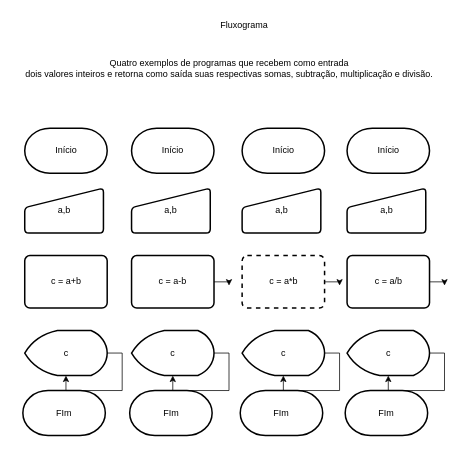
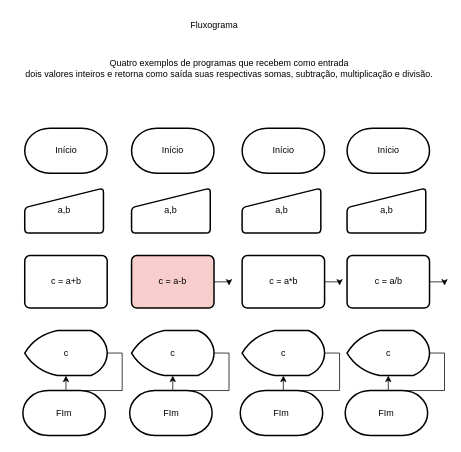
(244, 30) -> (214, 30)
(173, 282) -> (173, 282)
(284, 282) -> (284, 282)
